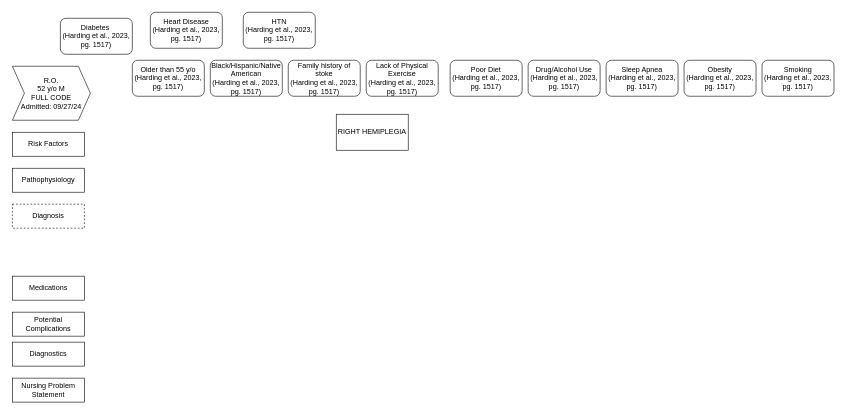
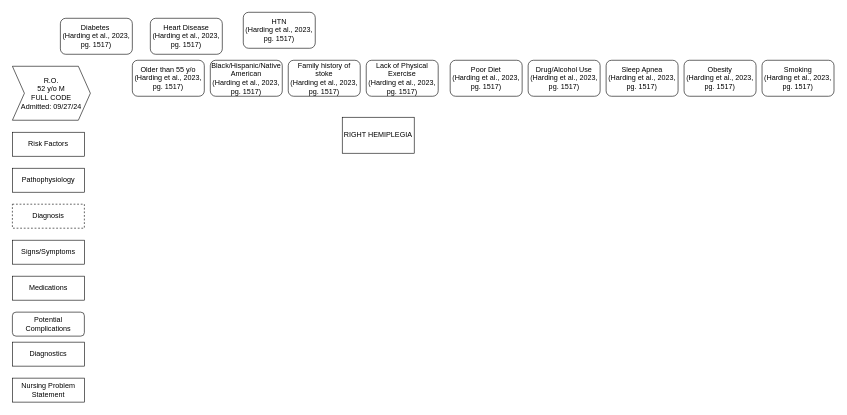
(186, 30) -> (186, 36)
(372, 132) -> (378, 135)
none -> (48, 252)
(48, 324) -> (48, 324)
